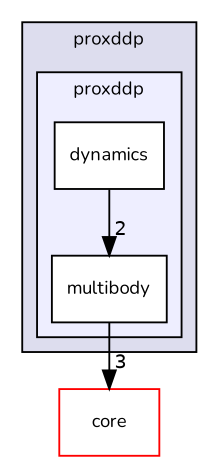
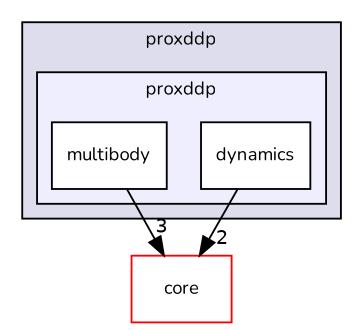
(109, 213) -> (223, 214)
